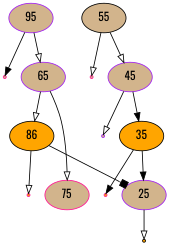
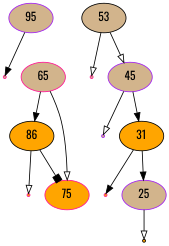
(104, 18) -> (104, 18)
(36, 43) -> none
(43, 77) -> (43, 77)
(38, 102) -> (38, 102)
(142, 136) -> (142, 136)
(84, 164) -> (47, 162)
(67, 195) -> (67, 195)
